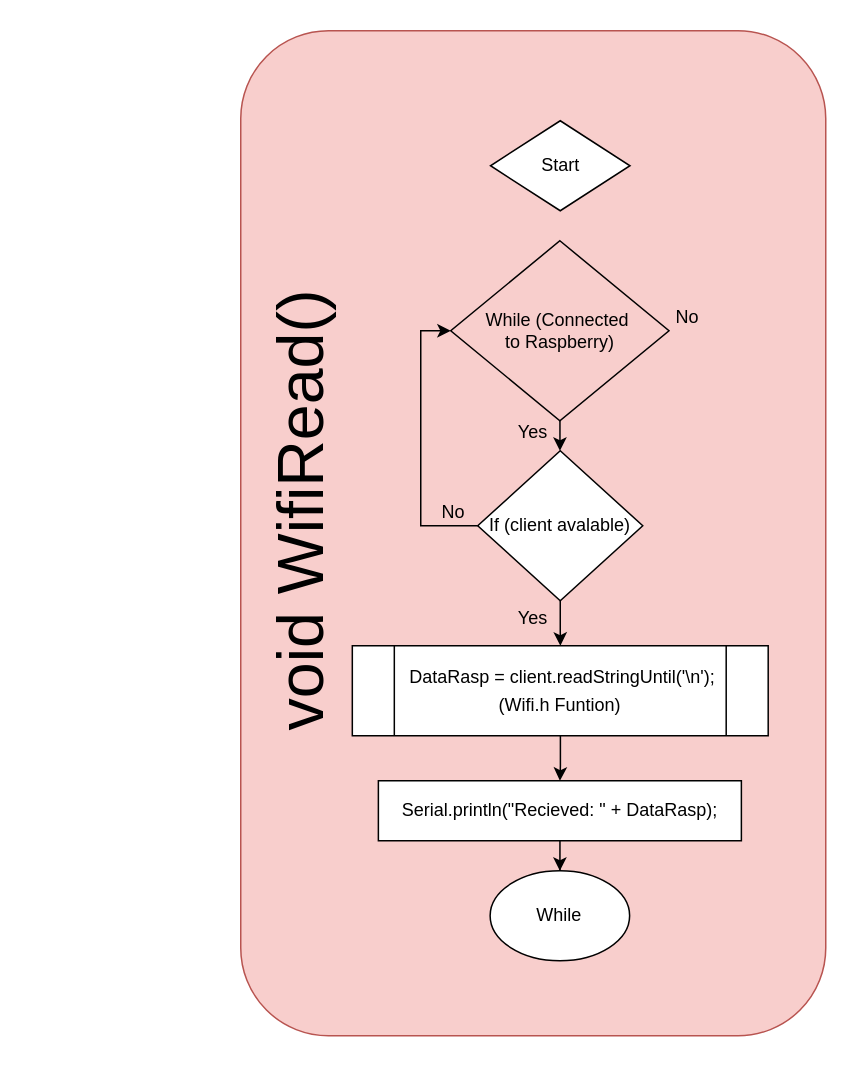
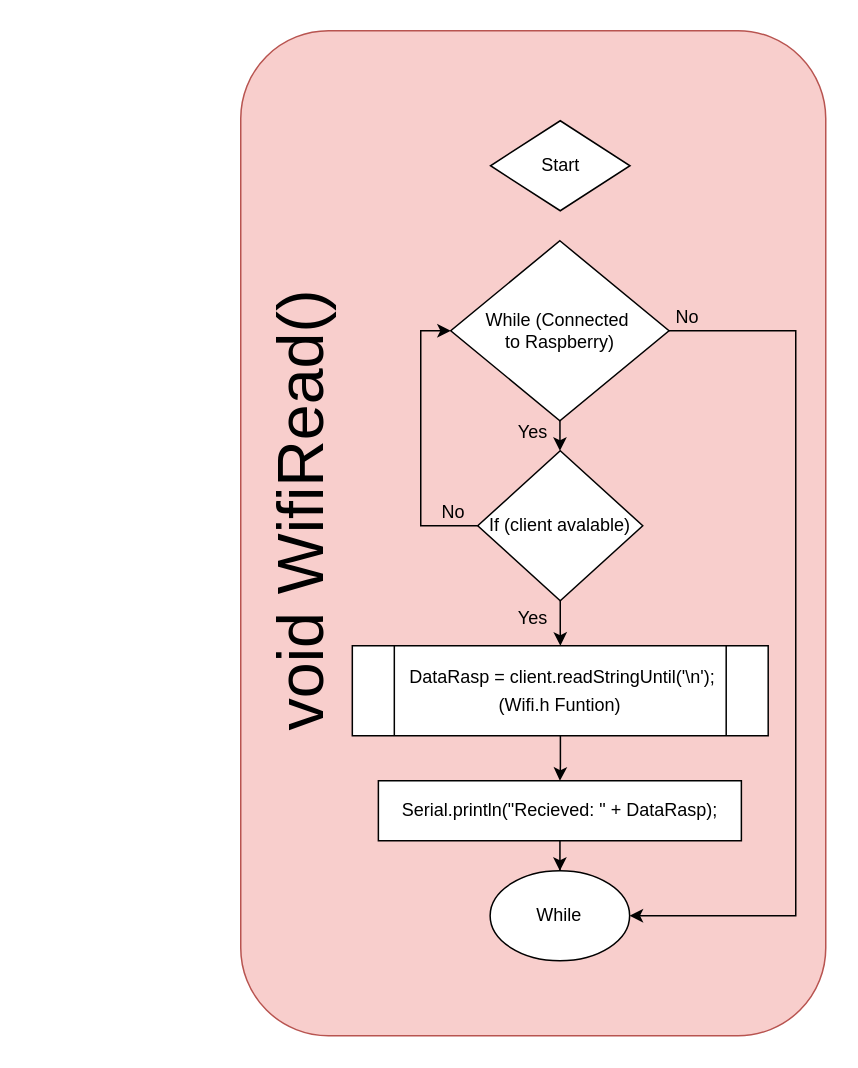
(560, 331) -> (560, 331)
none -> (796, 638)
